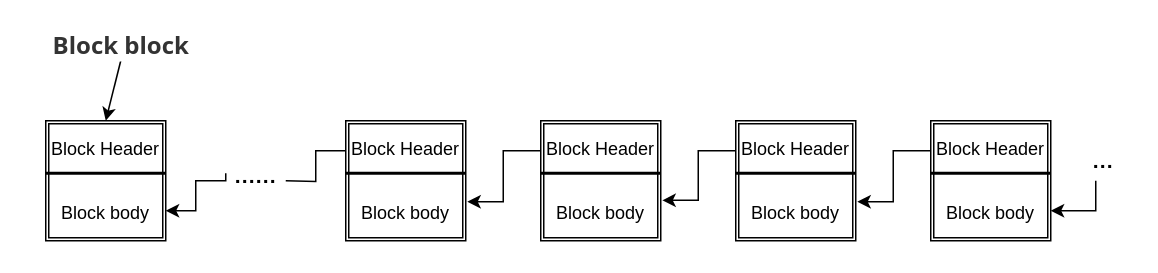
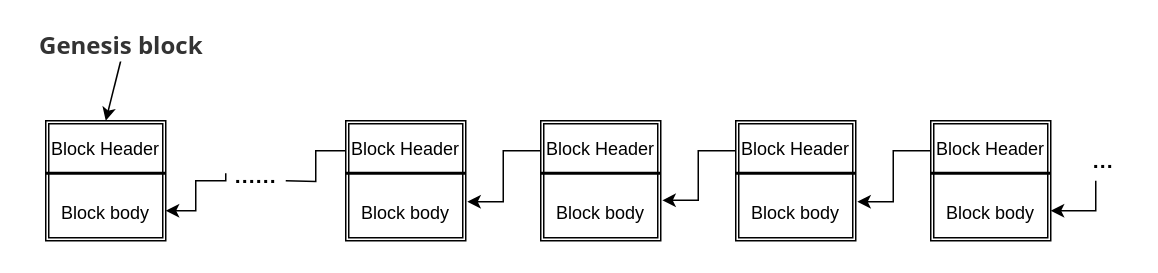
(122, 46) -> (122, 46)
